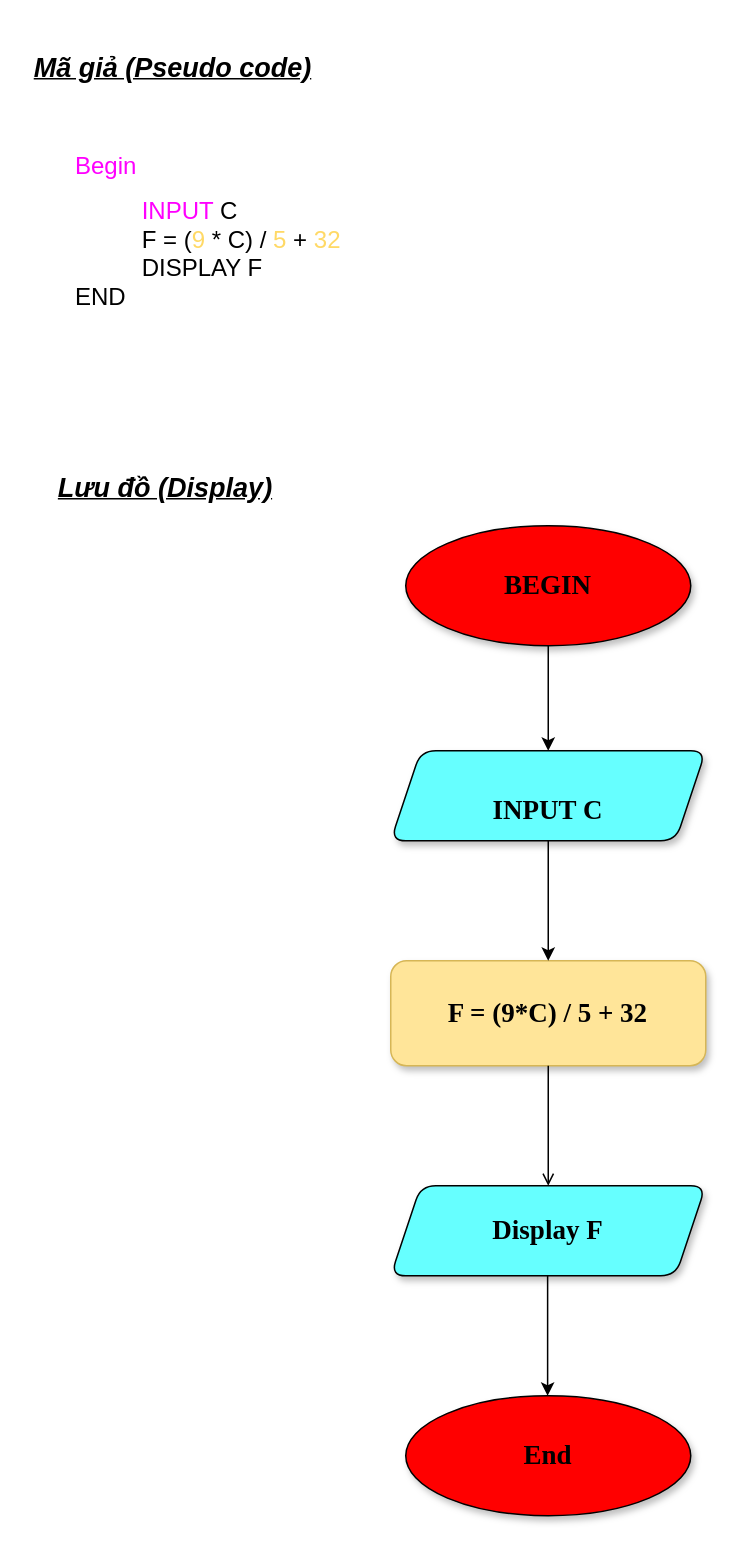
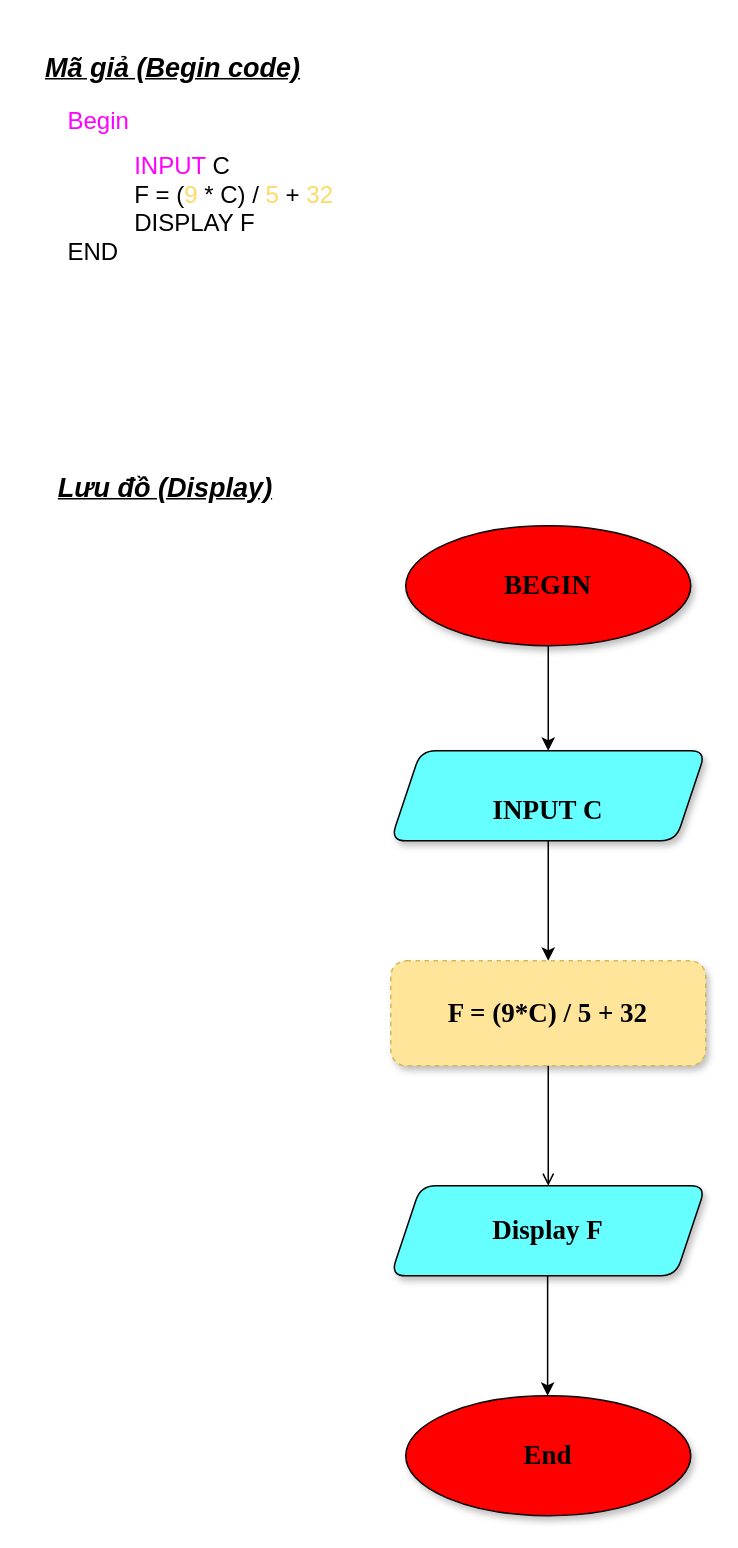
(173, 68) -> (173, 68)
(226, 256) -> (218, 211)
(548, 1013) -> (548, 1013)
